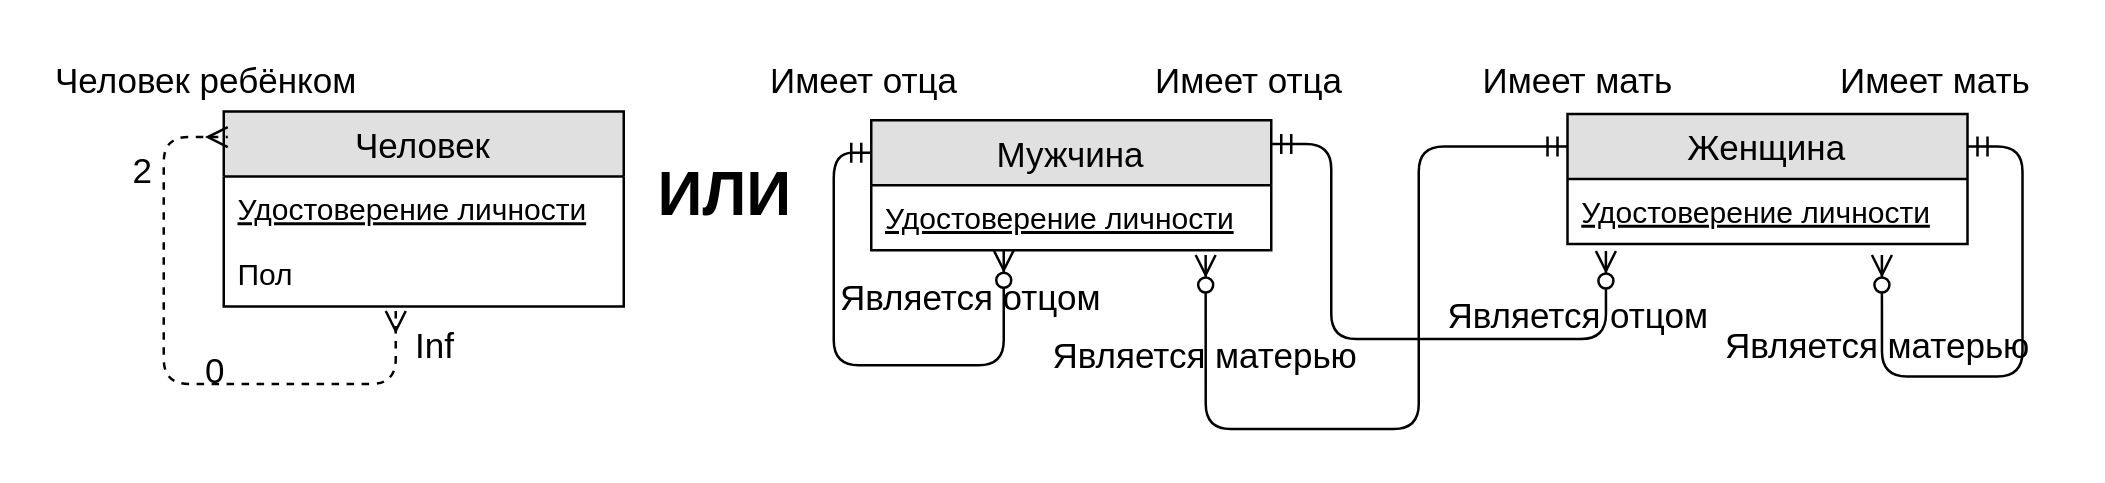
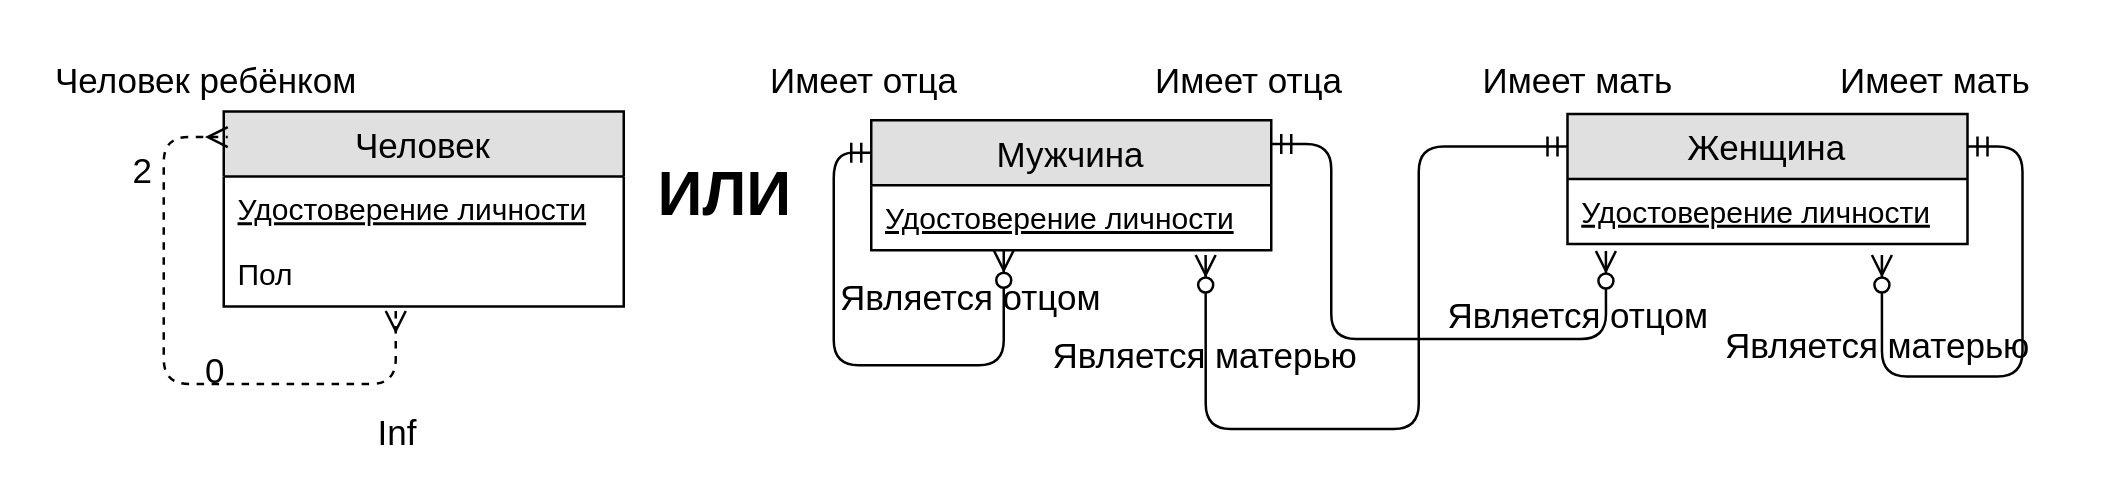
(441, 336) -> (404, 424)
